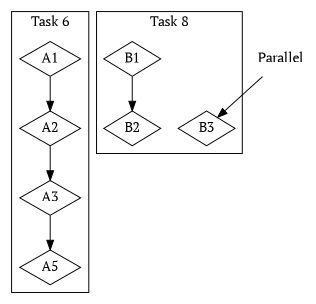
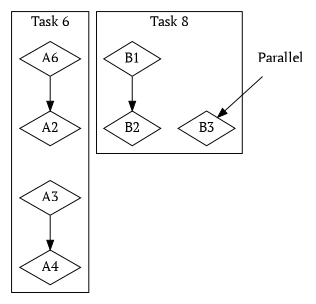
(50, 59) -> (50, 59)
(50, 158) -> none
(50, 267) -> (50, 267)
